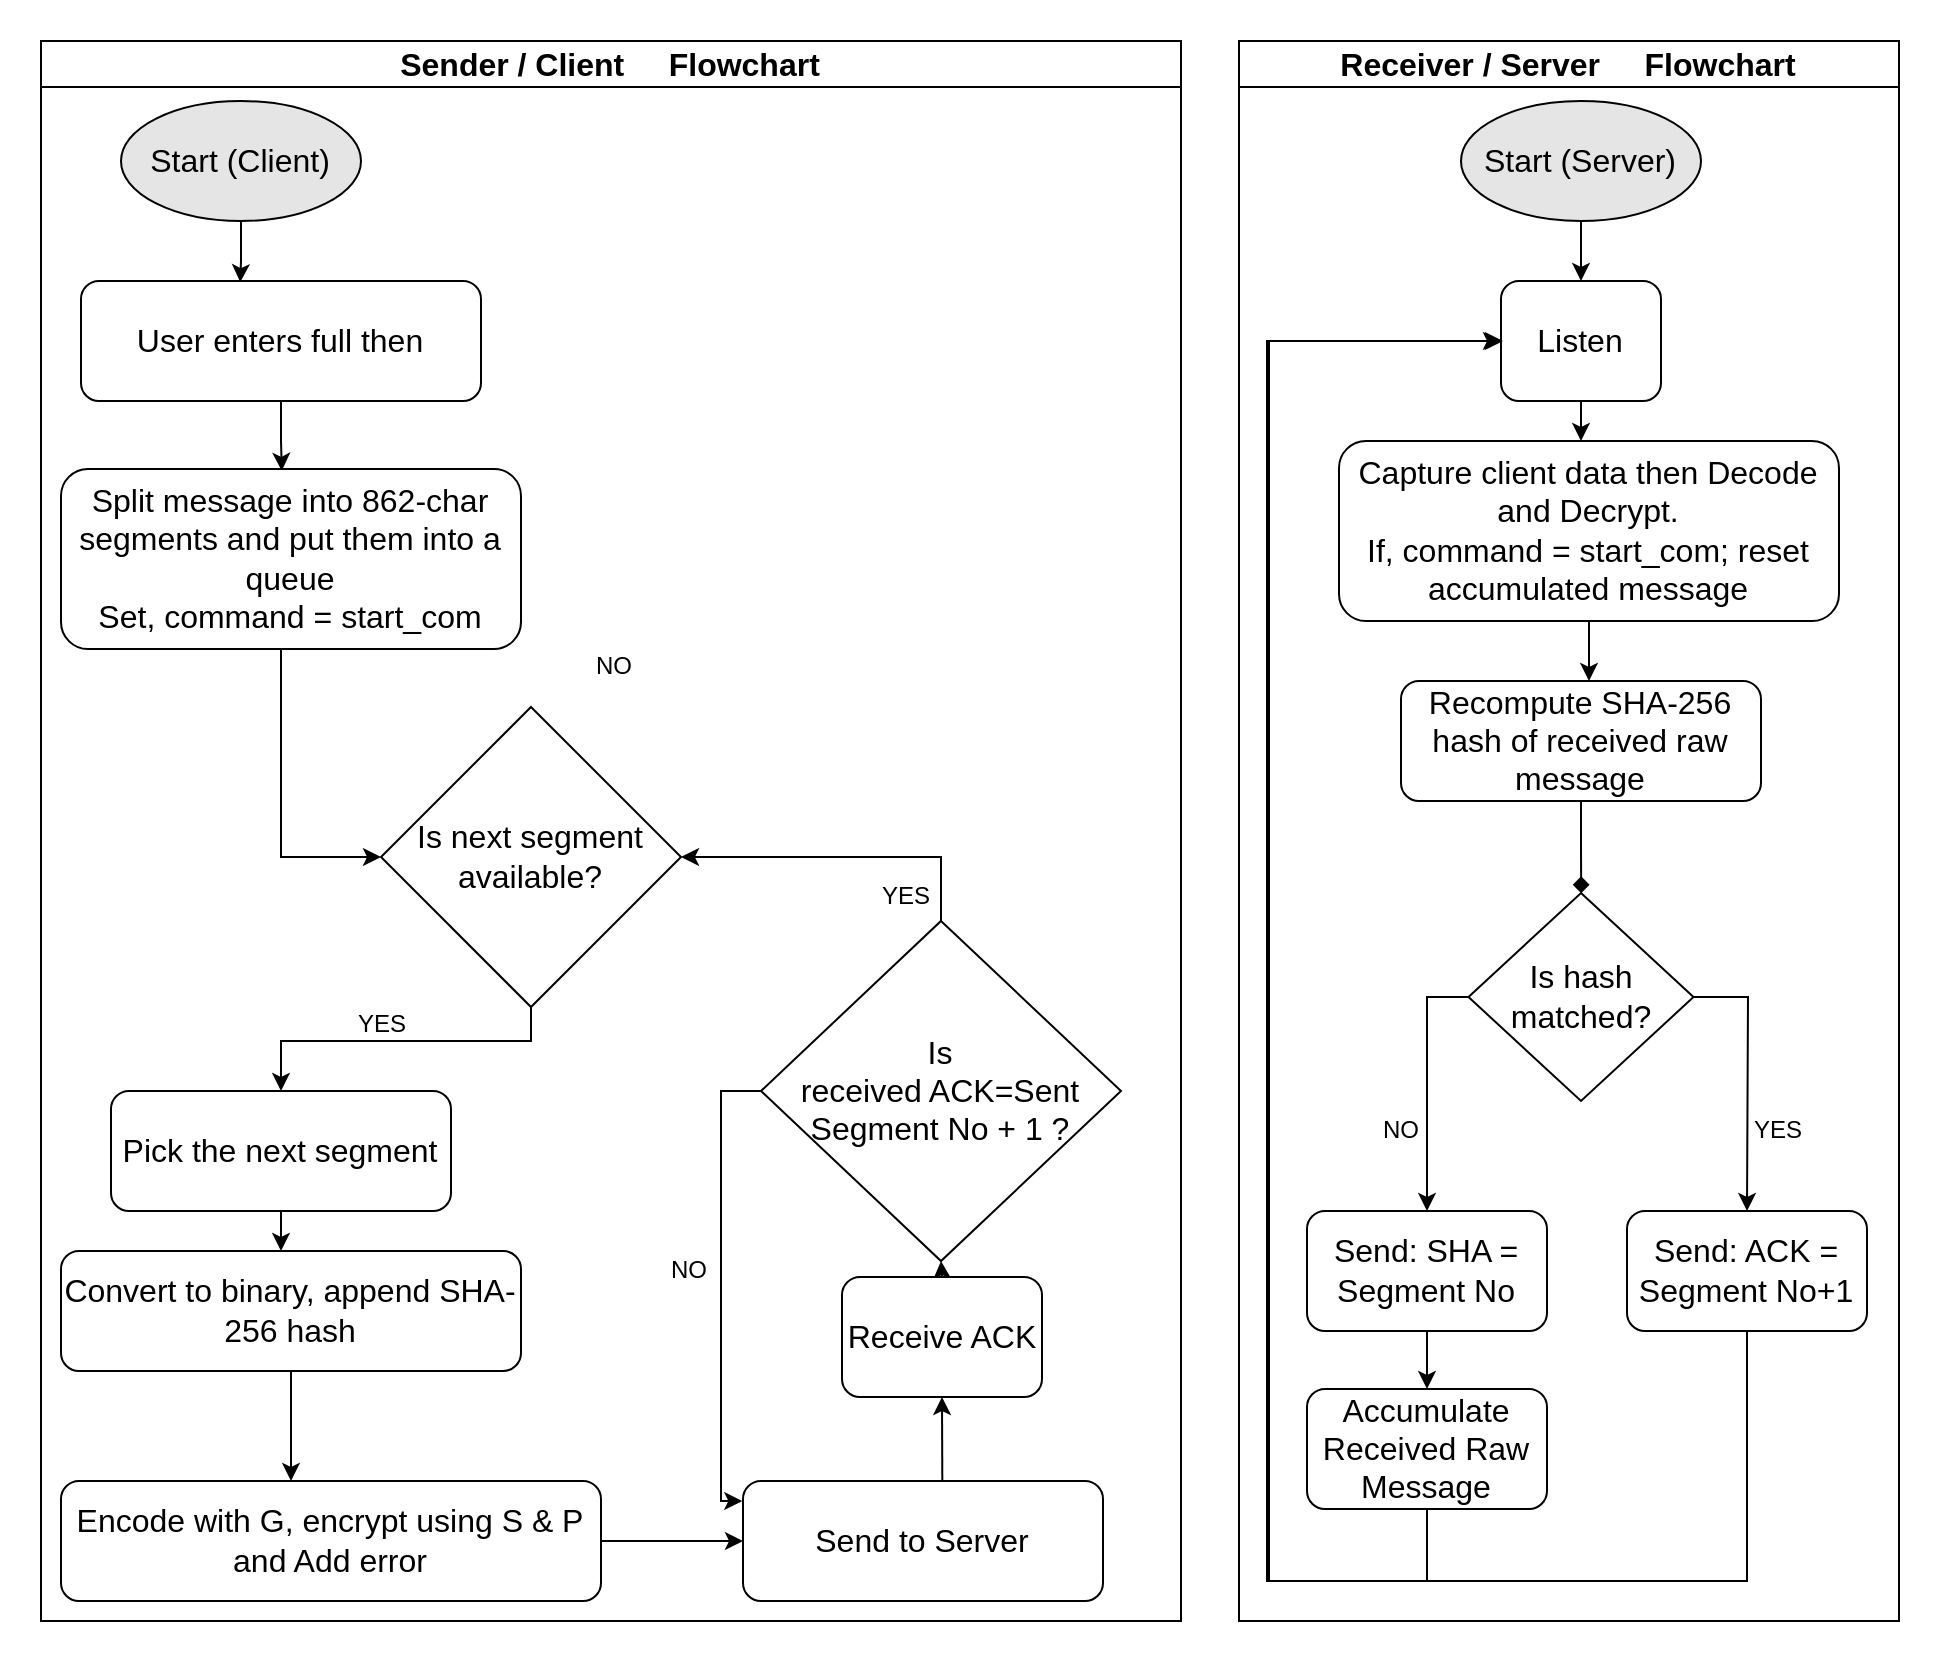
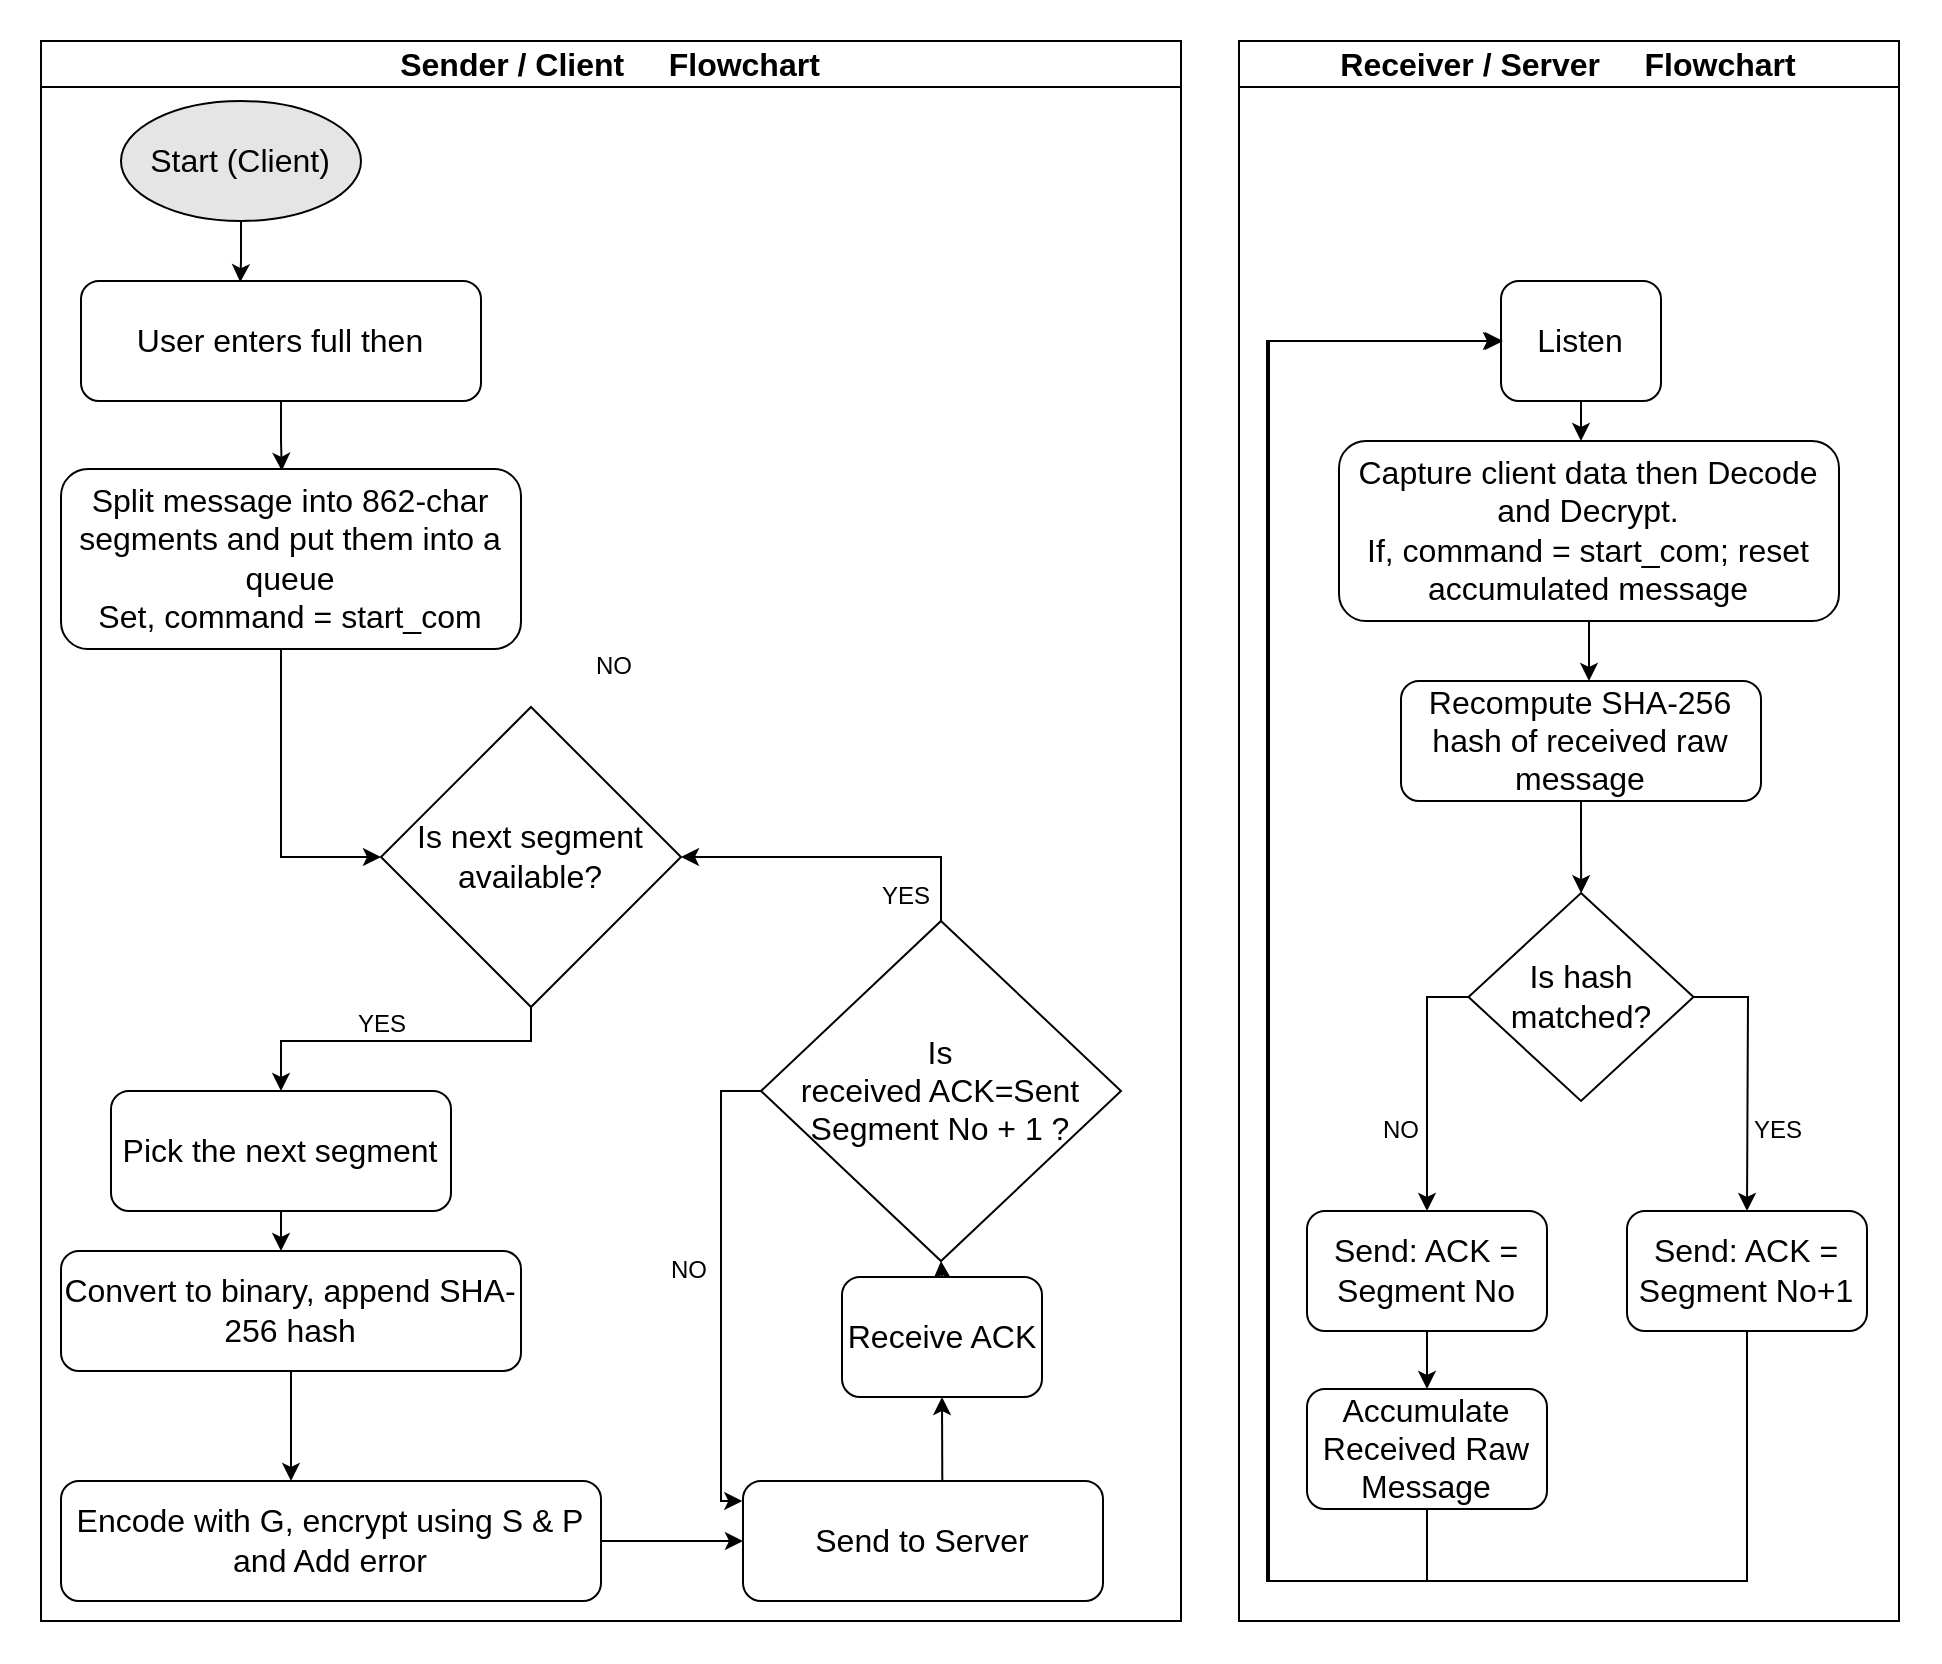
(1581, 161) -> none
(1581, 258) -> none
(1581, 876) -> (1581, 877)
(1427, 1271) -> (1427, 1271)
